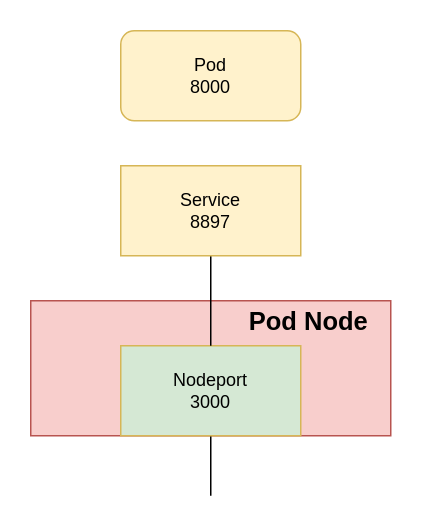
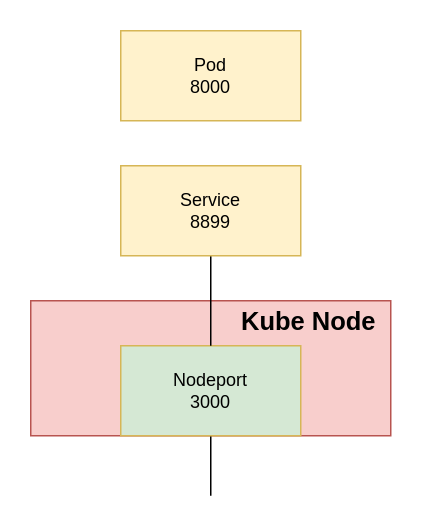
(211, 76) -> (211, 76)
(211, 211) -> (211, 211)
(309, 323) -> (309, 323)
